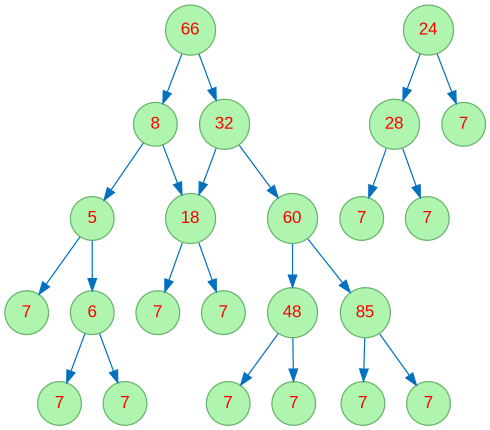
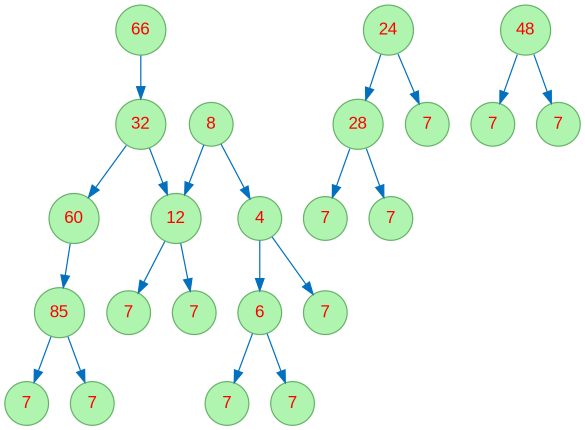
(175, 73) -> none
(92, 219) -> (260, 219)
(191, 219) -> (176, 219)
(293, 259) -> none
